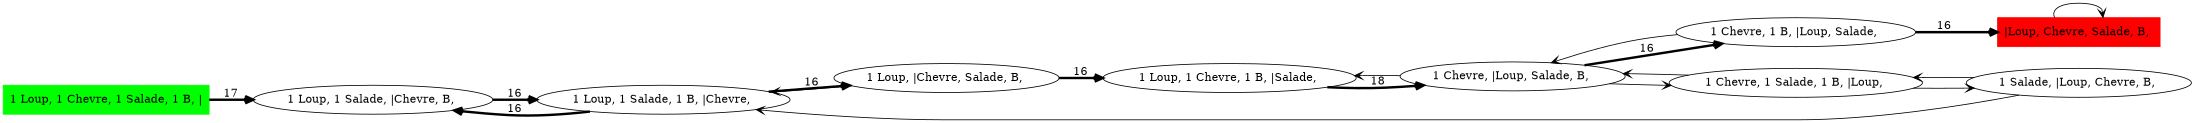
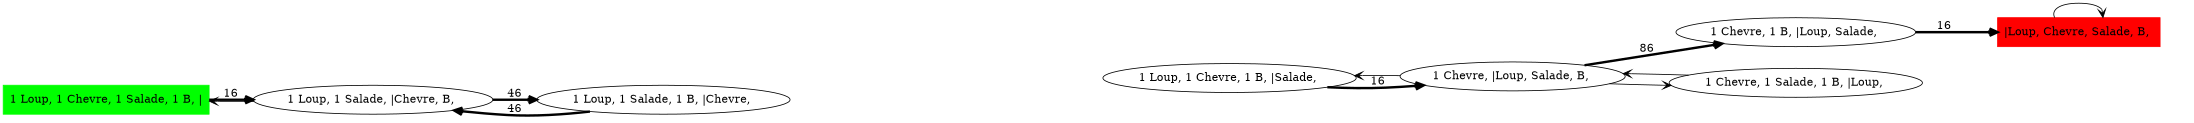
(1618, 44) -> none
(1647, 49) -> (1647, 49)
(947, 78) -> none
(1378, 82) -> (1378, 82)
(2079, 83) -> none
(231, 94) -> (231, 94)
(515, 94) -> (515, 94)
none -> (236, 101)
(515, 109) -> (515, 109)
